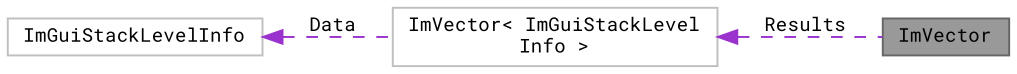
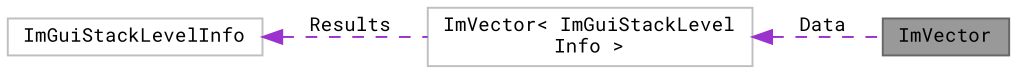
(328, 26) -> (345, 26)
(800, 26) -> (818, 26)
